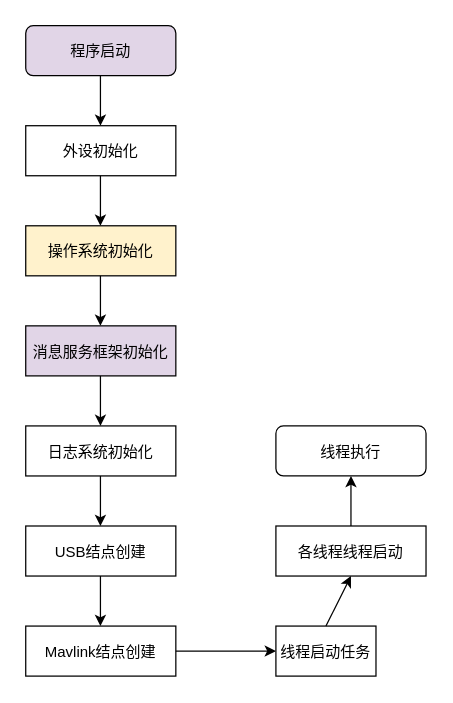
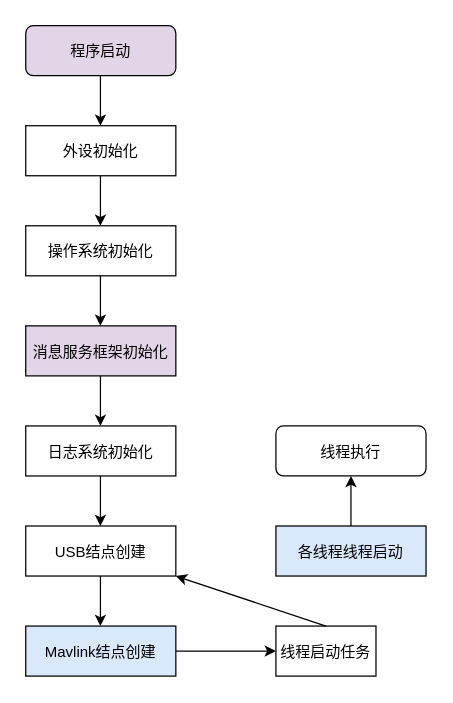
(101, 251) -> (101, 251)
(351, 551) -> (351, 551)
(336, 605) -> (254, 602)
(101, 651) -> (101, 651)
